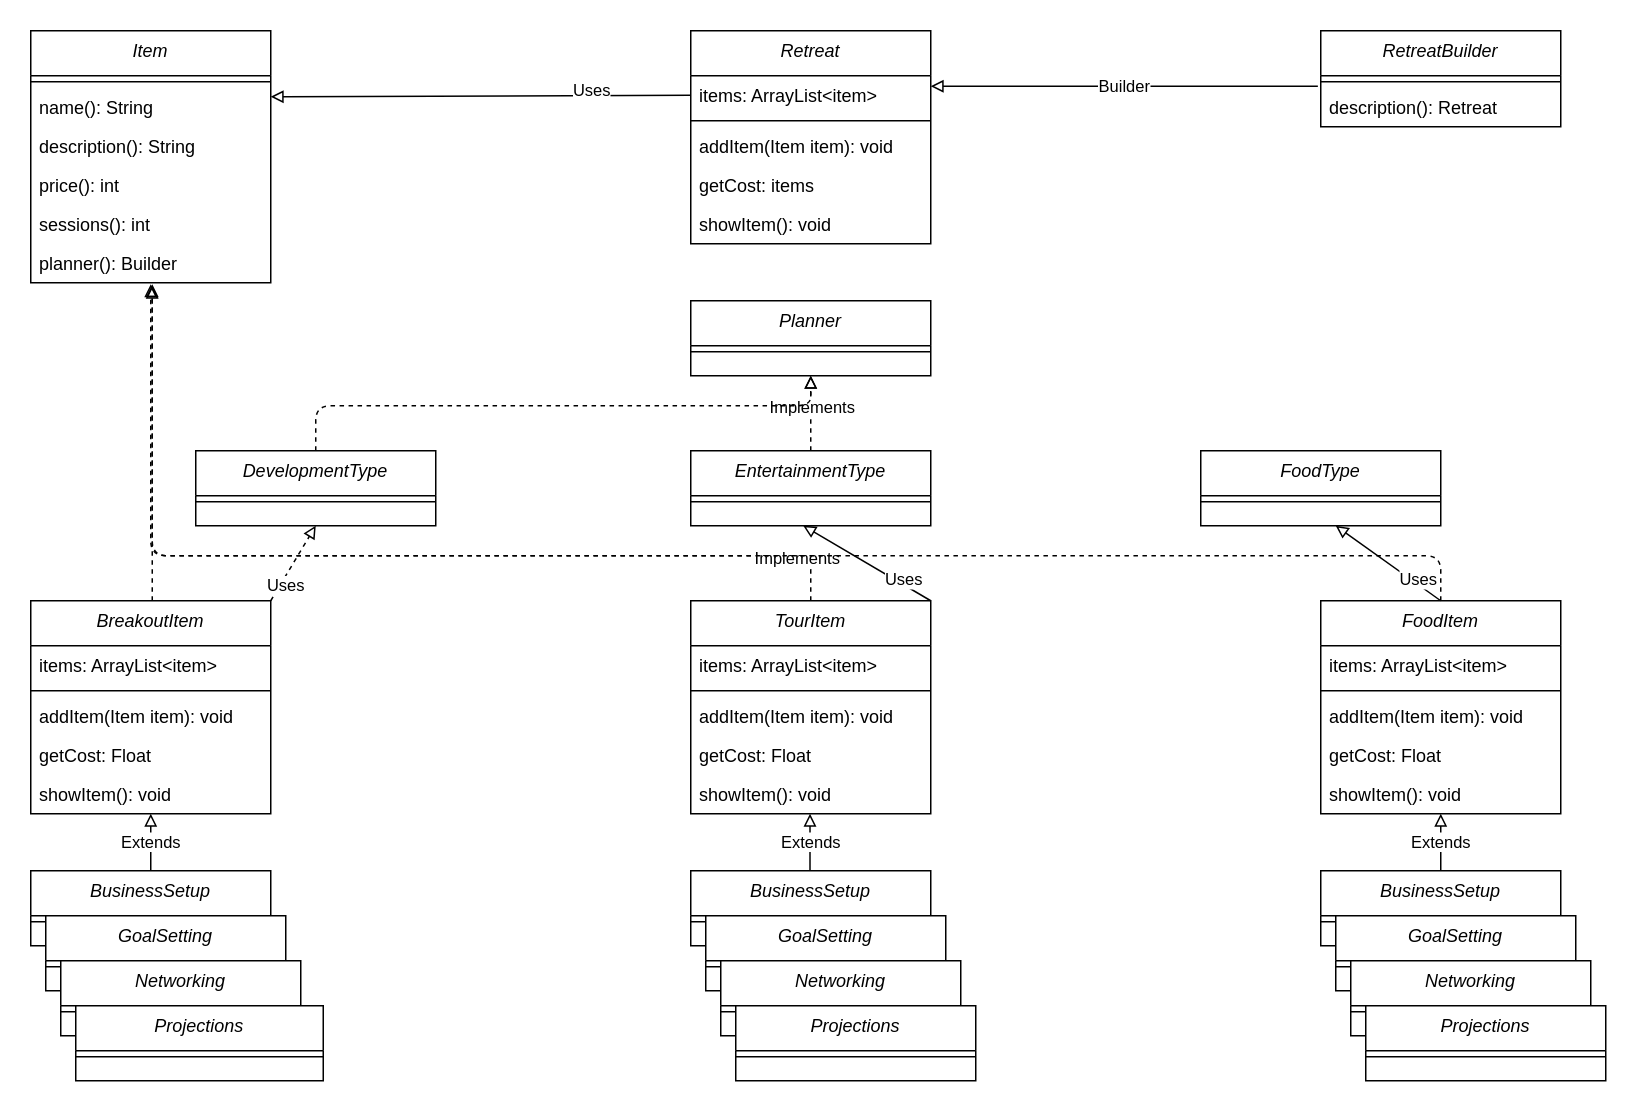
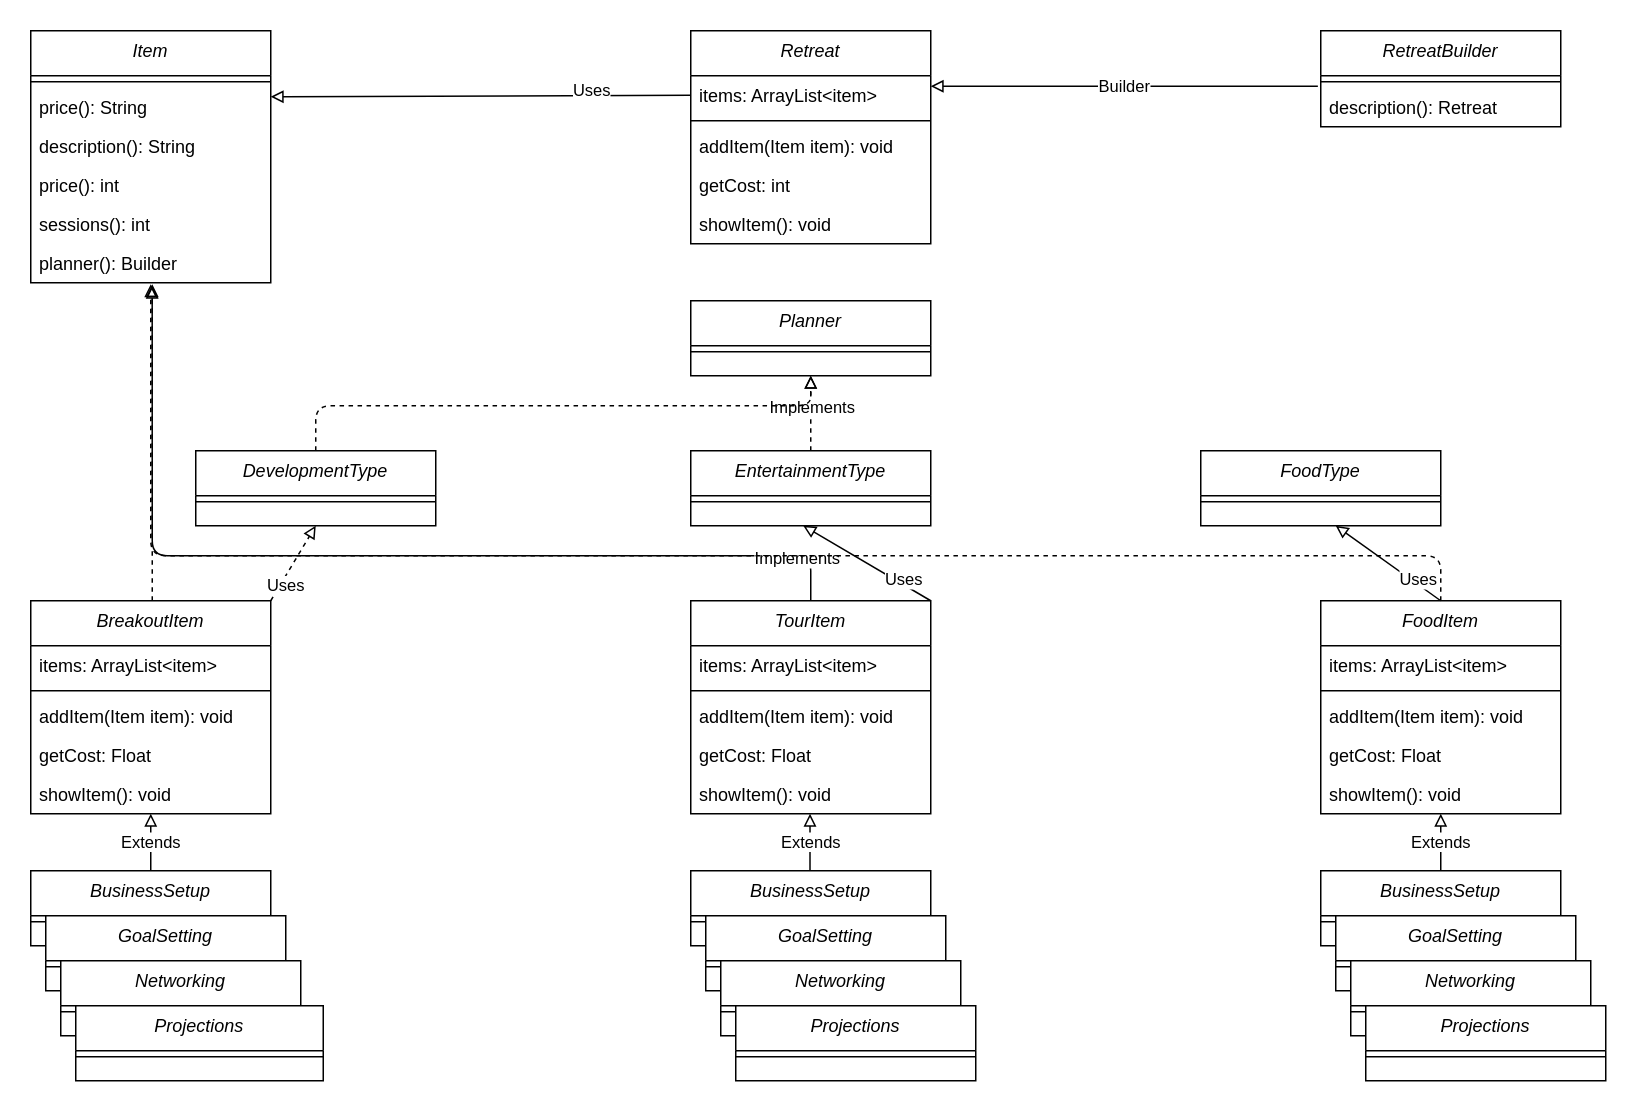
(103, 108) -> (105, 108)
(763, 186) -> (752, 186)
(811, 585) -> (811, 585)
